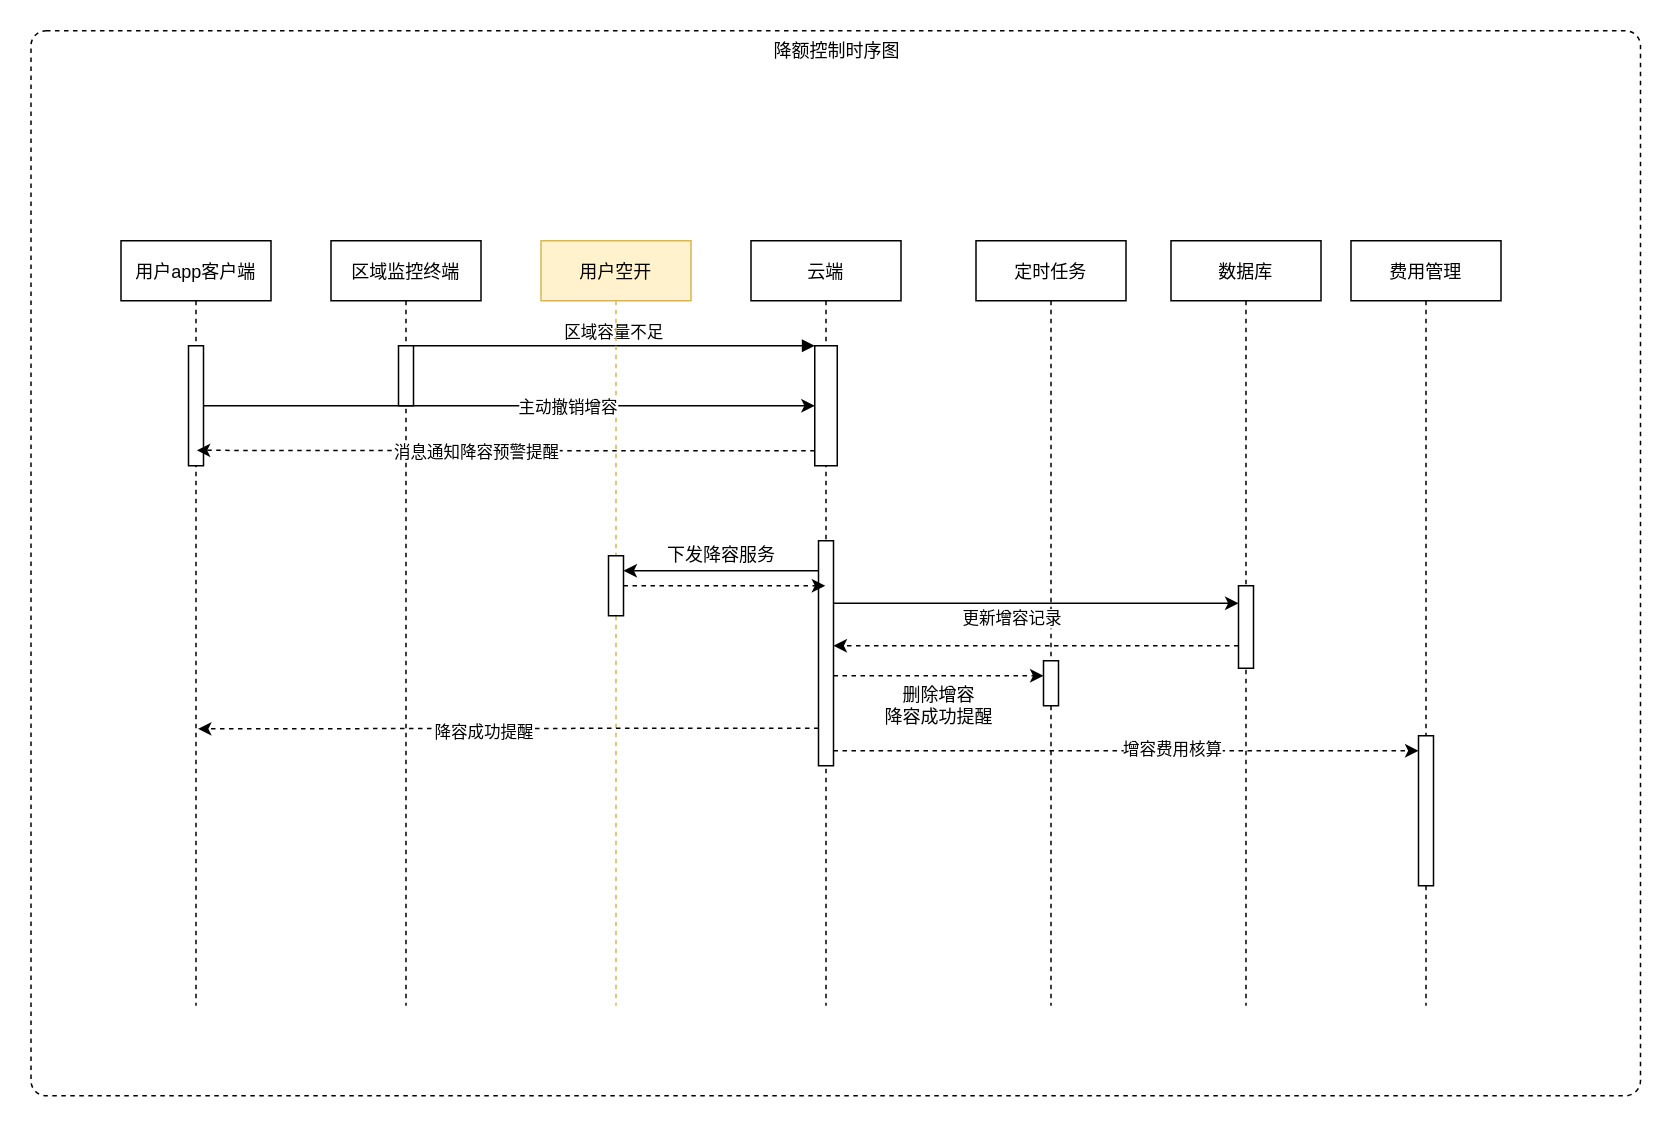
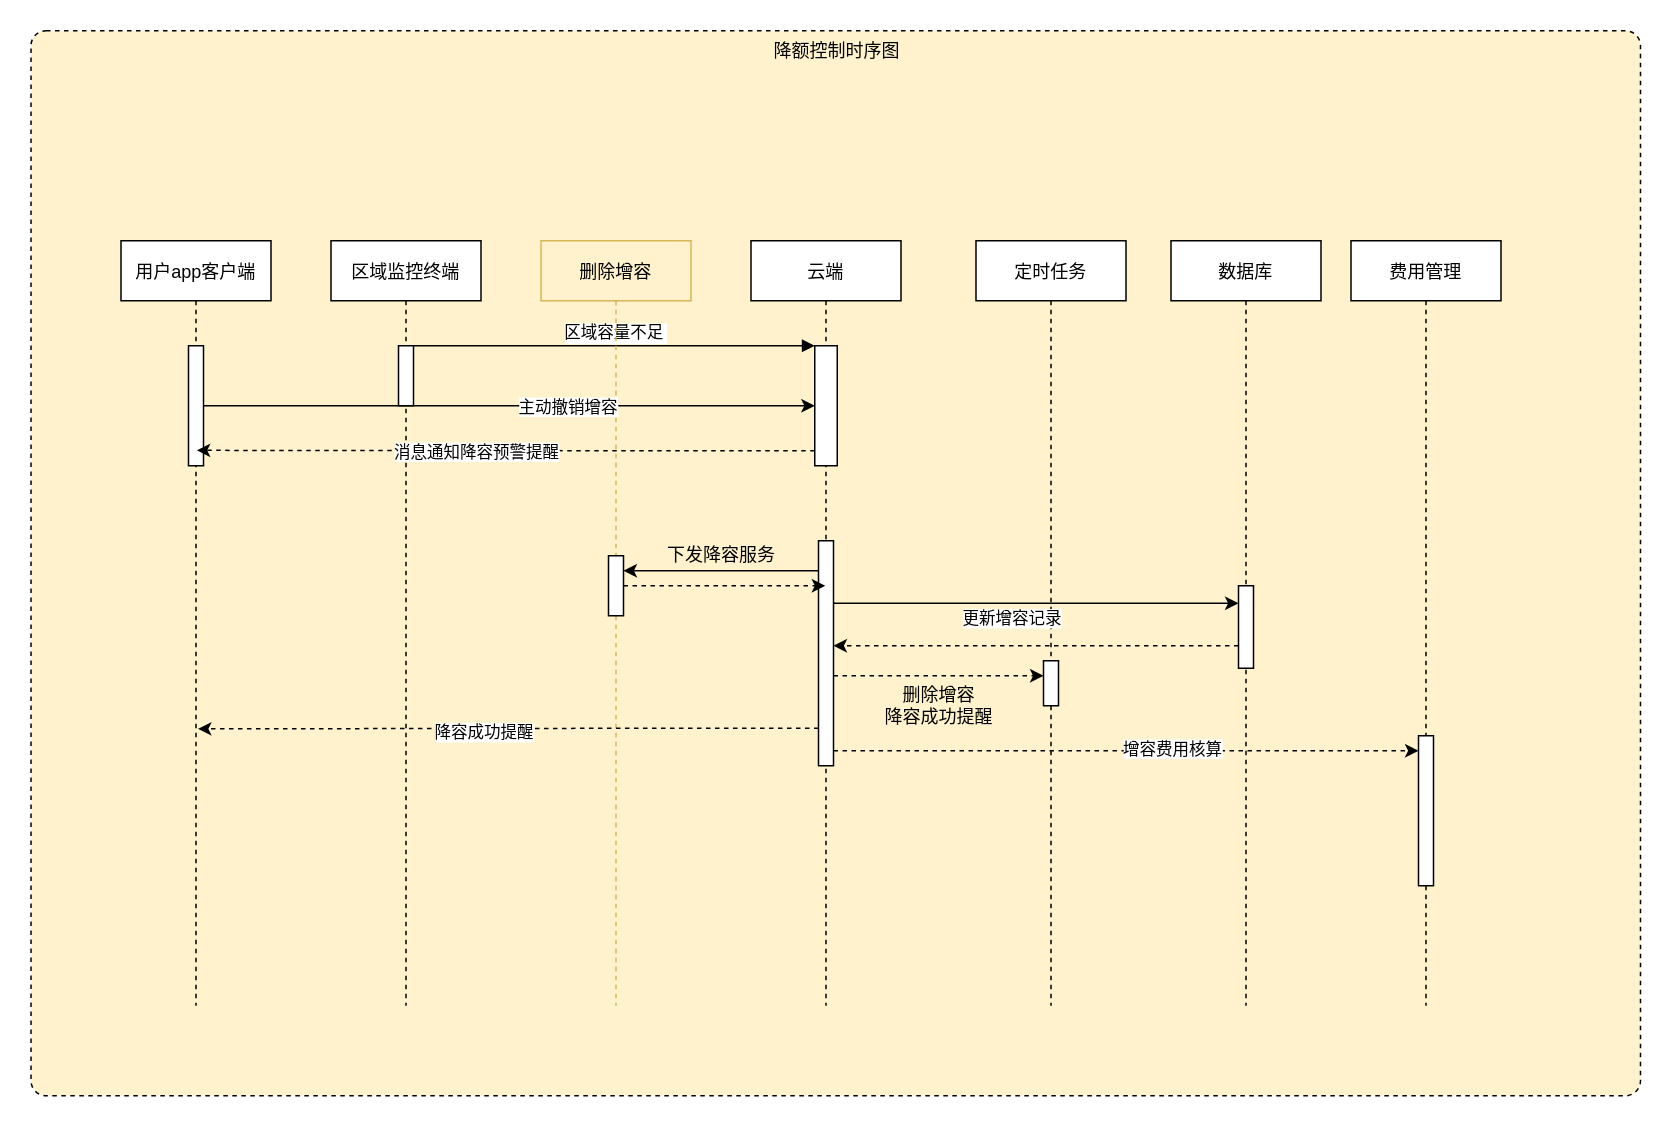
(837, 52) -> (837, 52)
(615, 272) -> (615, 272)
